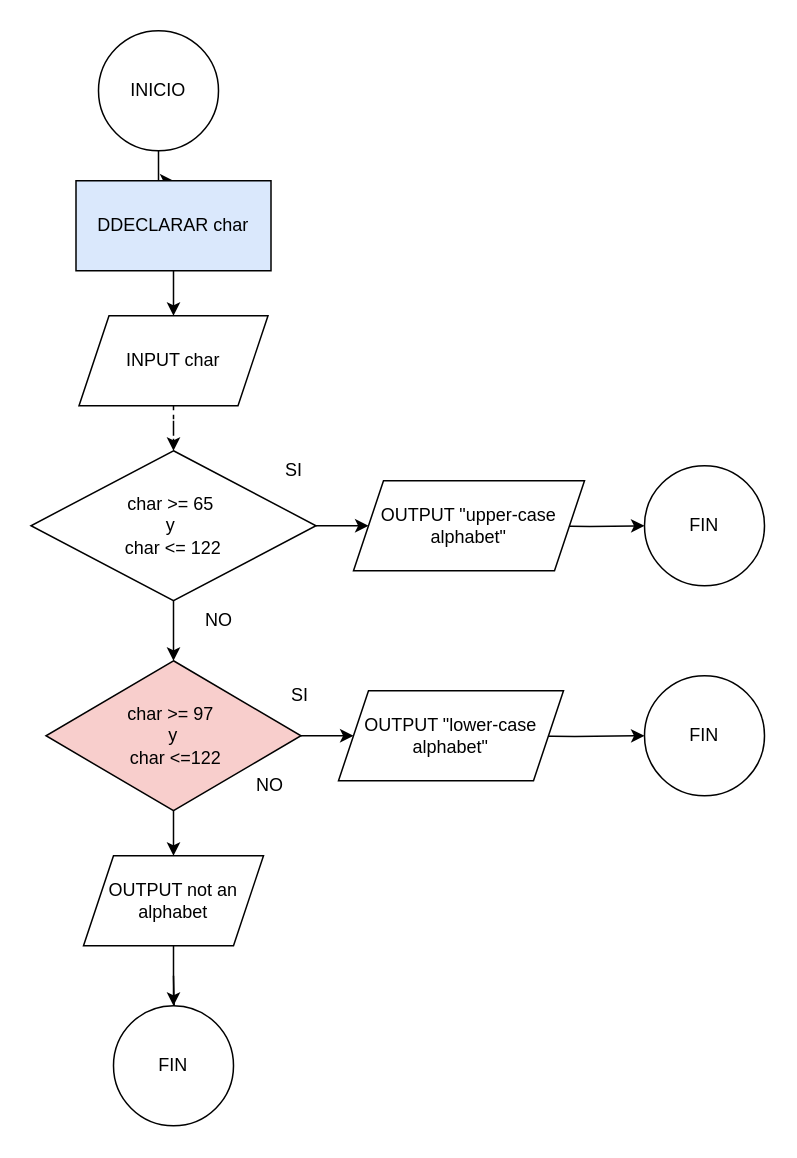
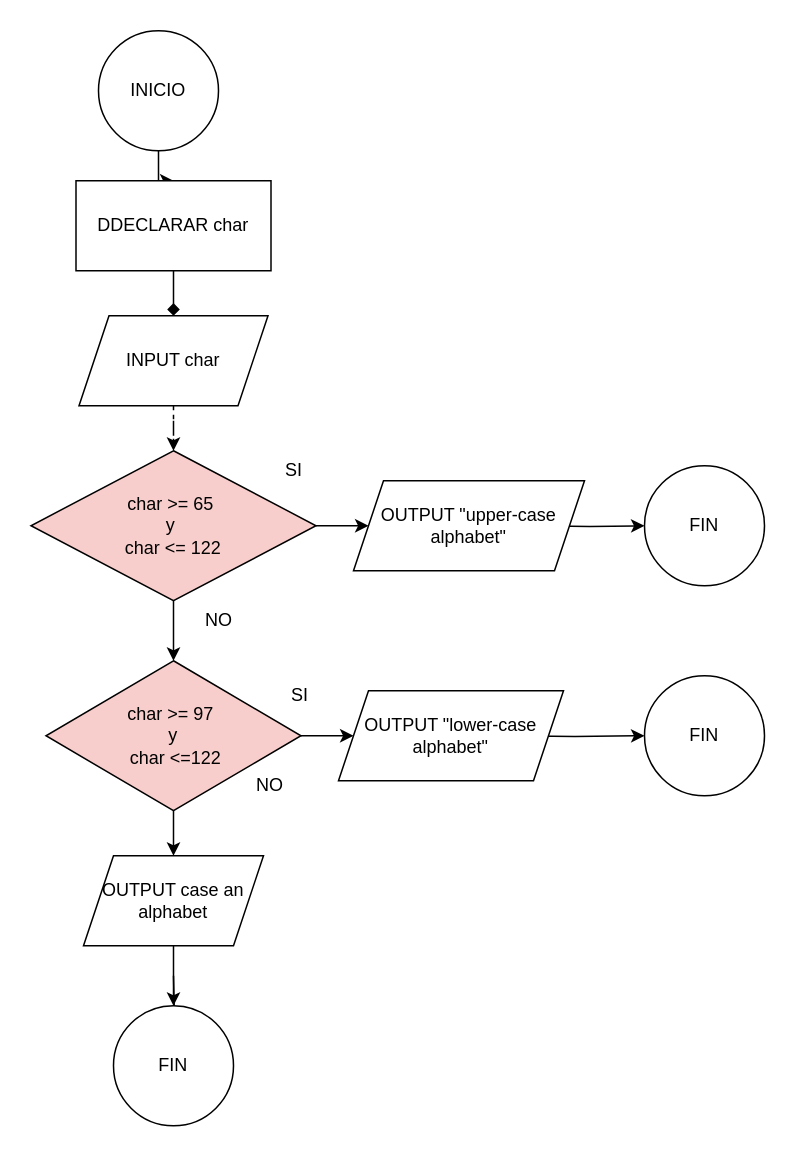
(173, 226) -> (173, 226)
(173, 304) -> (173, 303)
(173, 526) -> (173, 526)
(173, 901) -> (173, 901)
